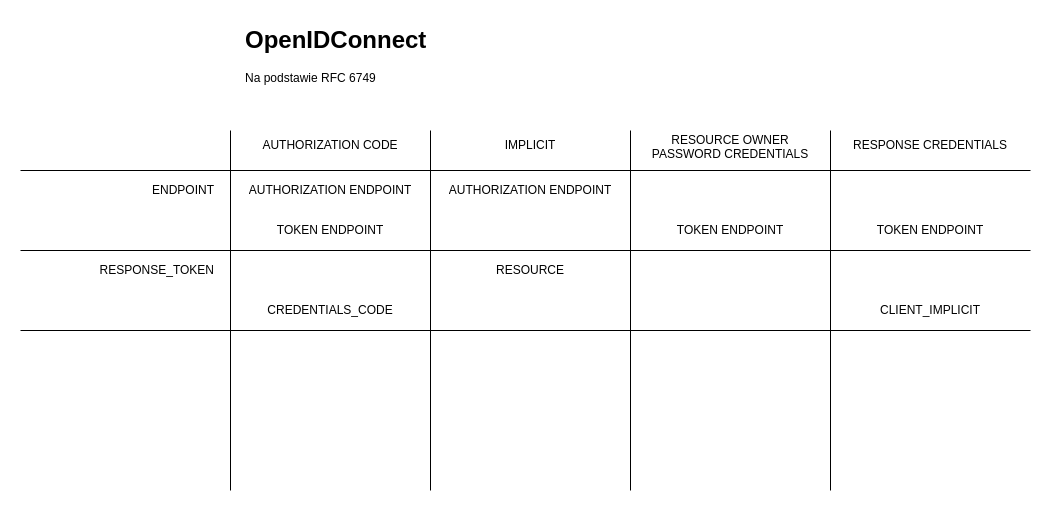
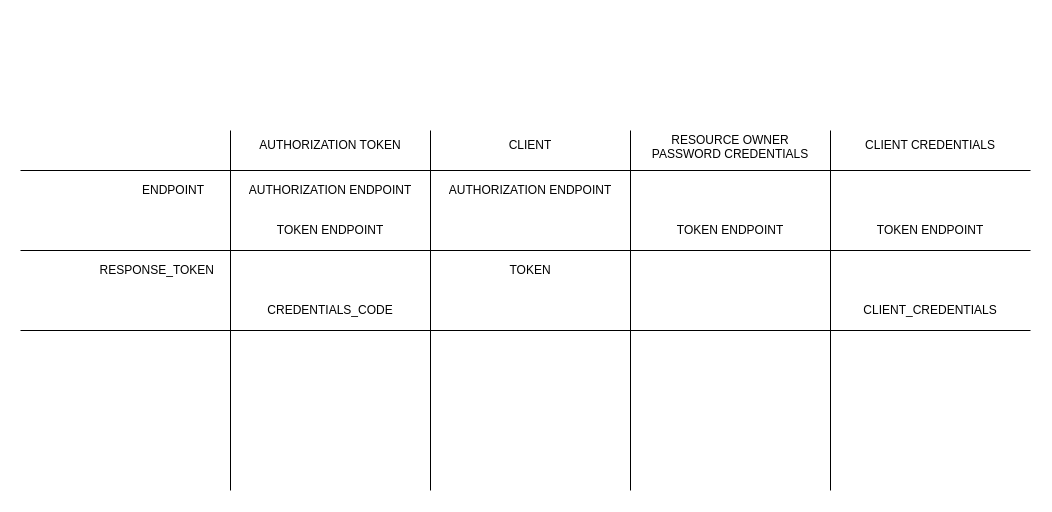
(336, 61) -> none
(331, 146) -> (331, 146)
(531, 146) -> (531, 146)
(931, 146) -> (931, 146)
(131, 191) -> (121, 191)
(531, 271) -> (531, 271)
(931, 311) -> (931, 311)
